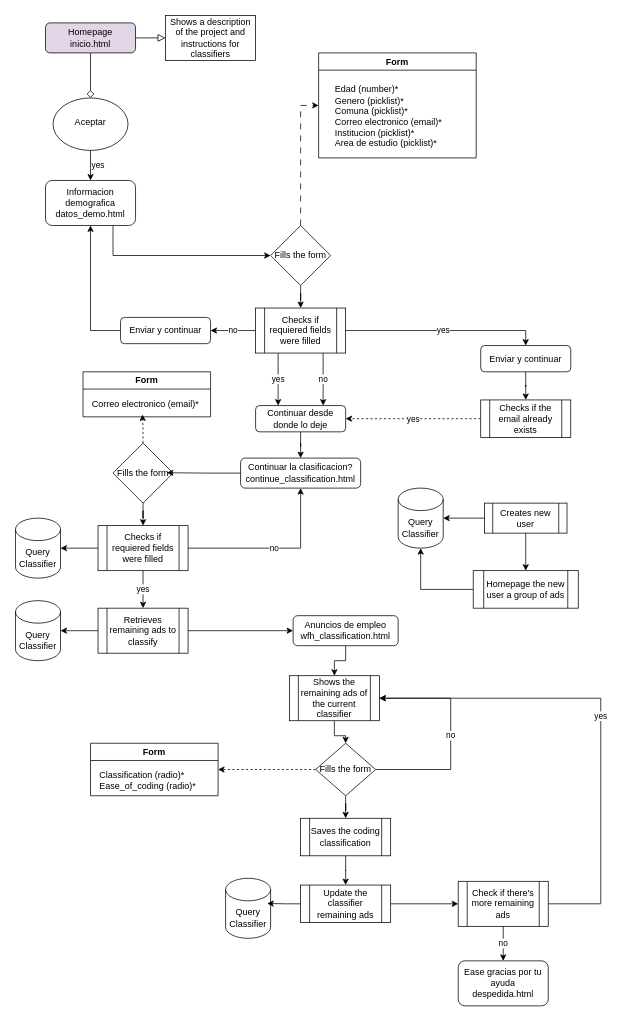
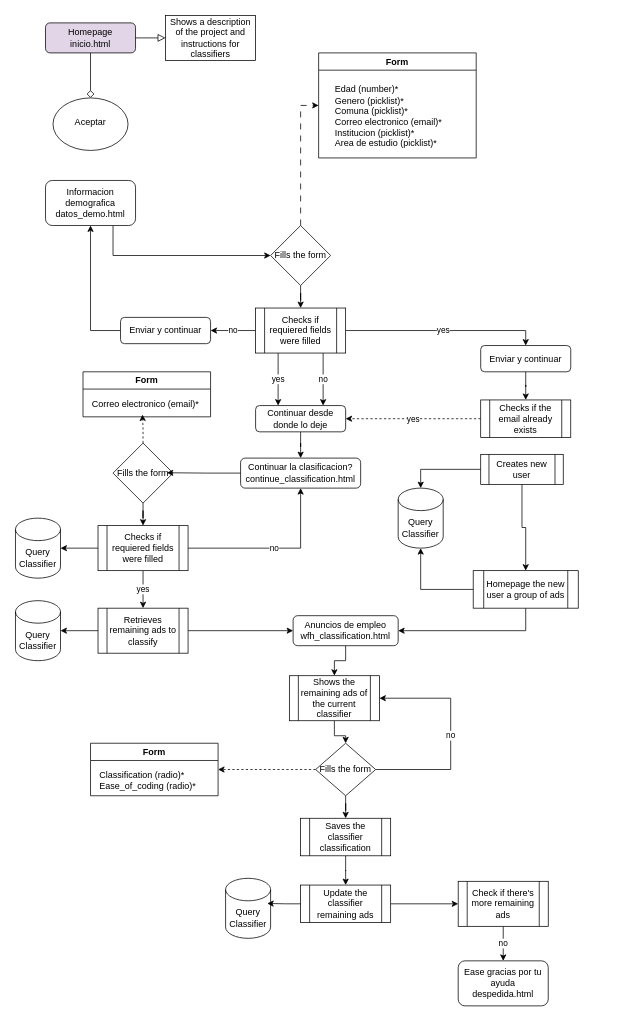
(90, 162) -> none
(525, 518) -> (522, 469)
none -> (475, 630)
(600, 753) -> none
(345, 837) -> (345, 837)
